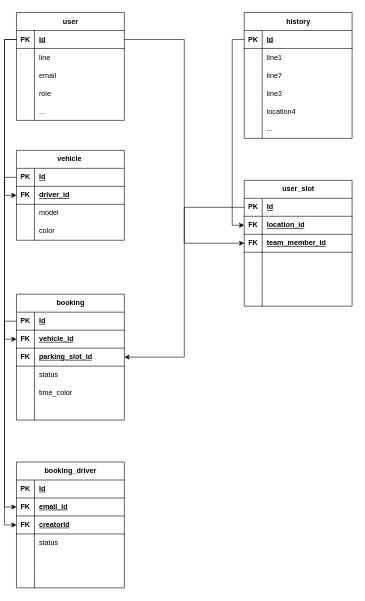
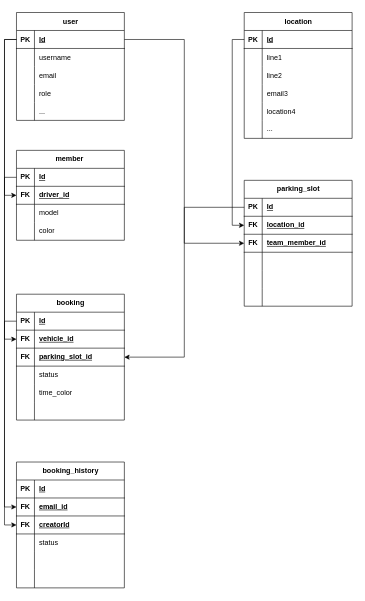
(299, 21) -> (299, 21)
(45, 57) -> (55, 57)
(276, 75) -> (276, 75)
(276, 93) -> (278, 93)
(71, 159) -> (71, 159)
(299, 189) -> (299, 189)
(71, 471) -> (71, 471)
